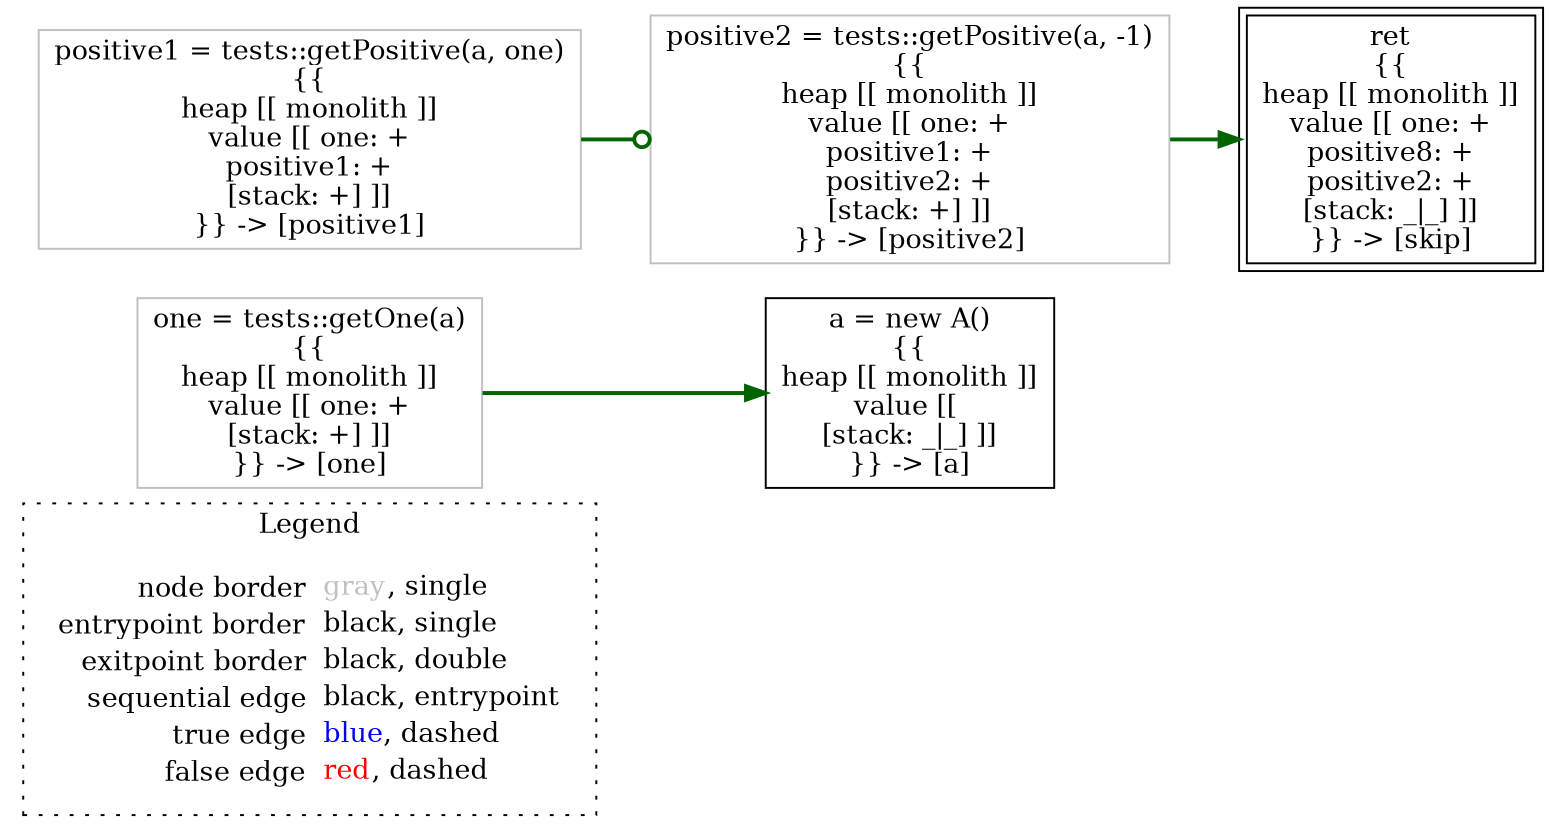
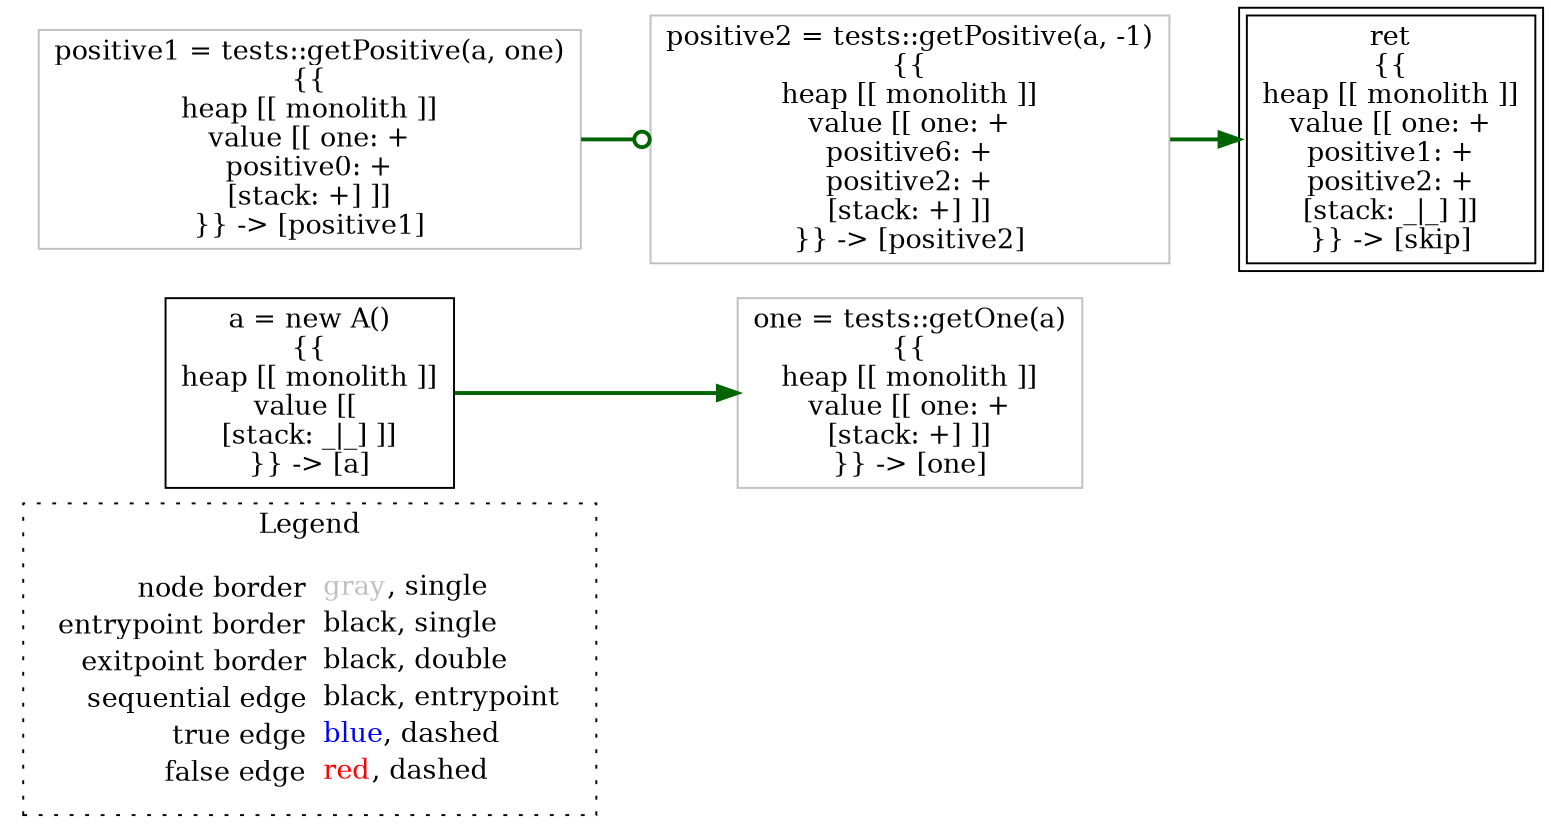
(910, 153) -> (910, 153)
(1391, 153) -> (1391, 153)
(310, 167) -> (310, 167)
(614, 393) -> (586, 393)
